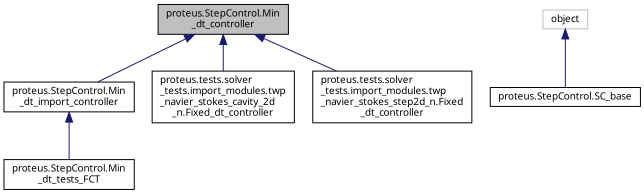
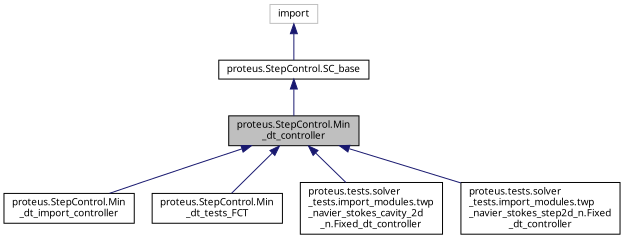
(565, 19) -> (294, 14)
none -> (294, 103)
(69, 141) -> (252, 173)
